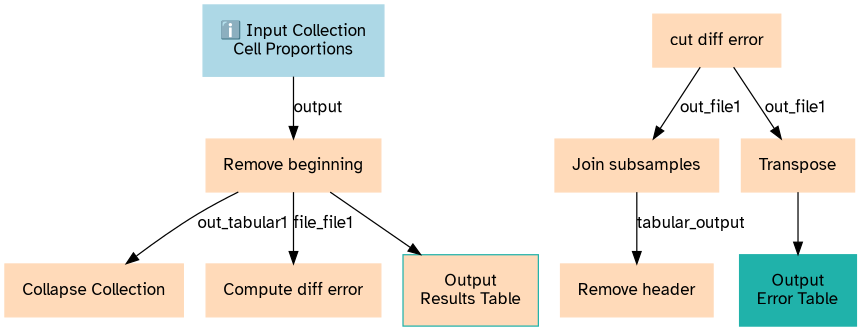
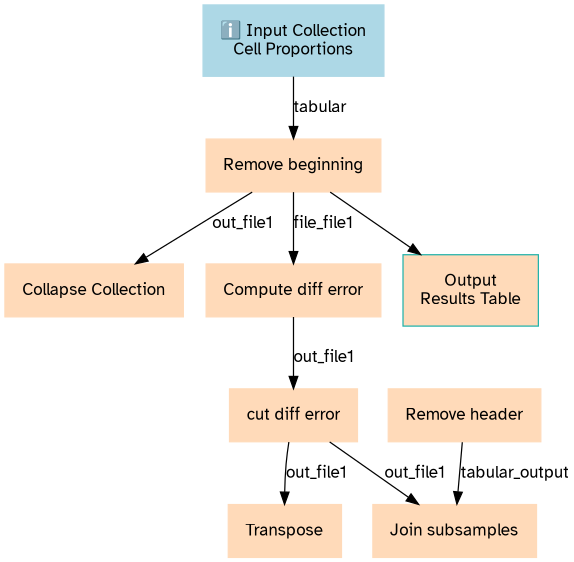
(318, 108) -> (320, 108)
(637, 222) -> (460, 467)
(243, 223) -> (243, 223)
(798, 290) -> none
none -> (293, 347)
